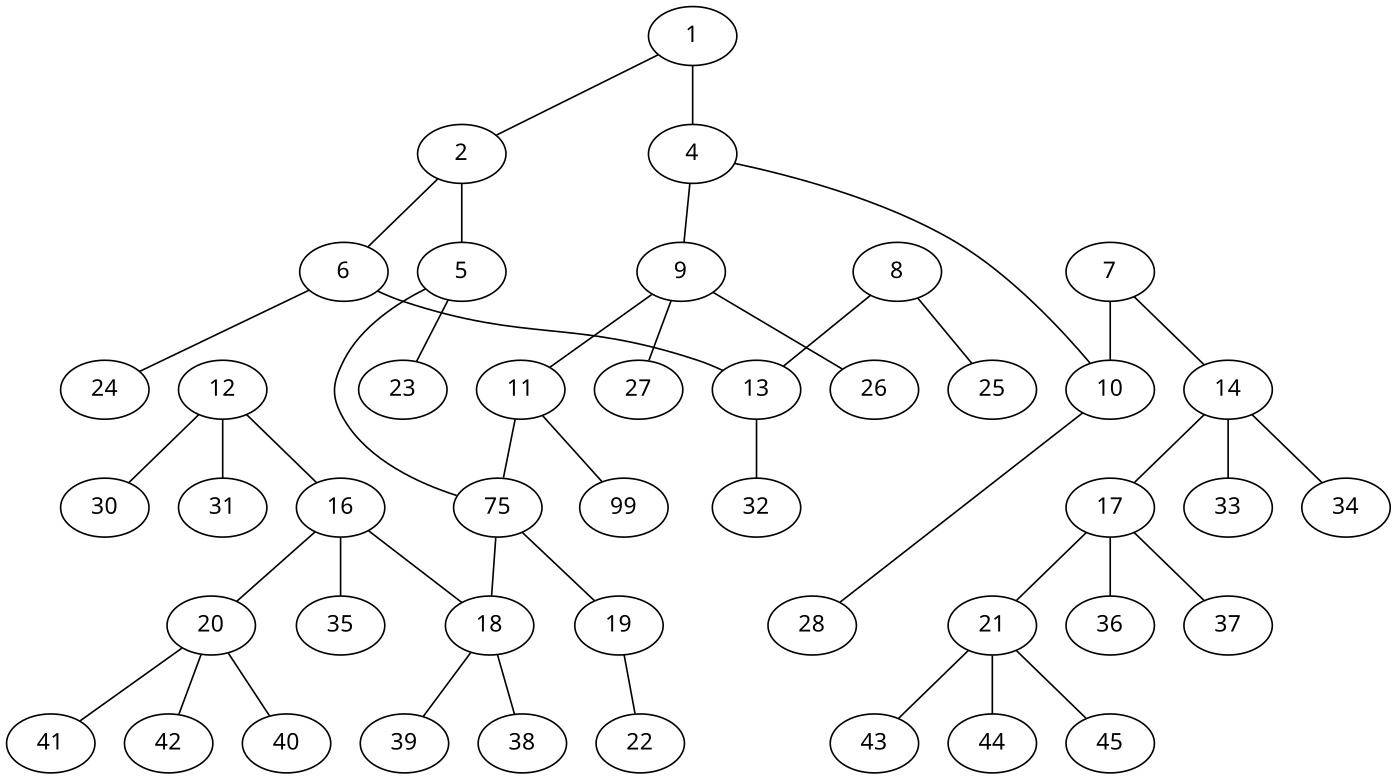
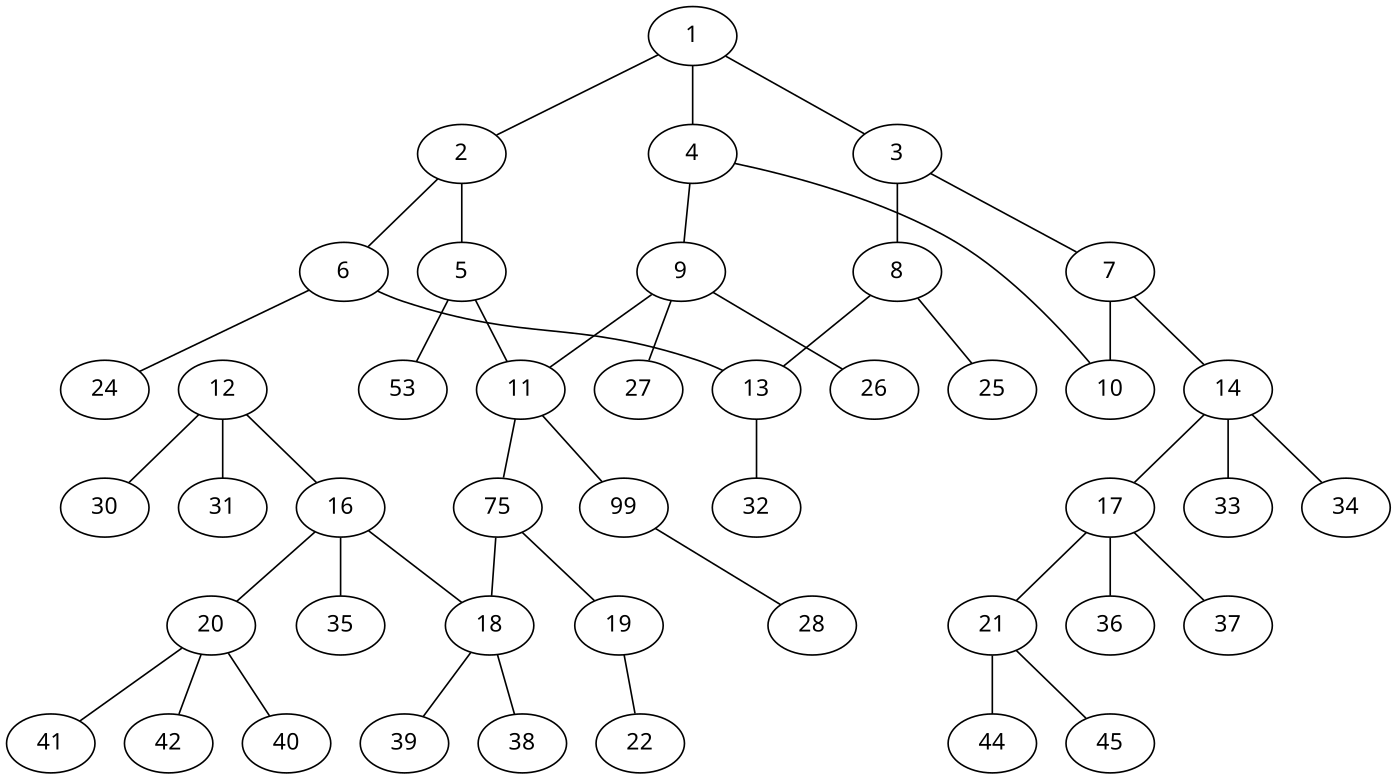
none -> (897, 154)
(403, 390) -> (403, 390)
(337, 404) -> (493, 334)
(961, 507) -> (718, 567)
(874, 743) -> none
